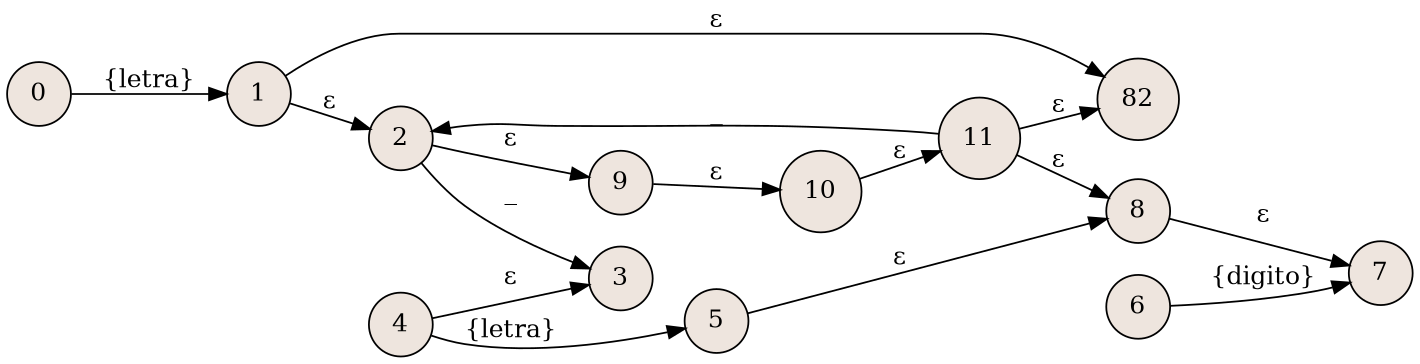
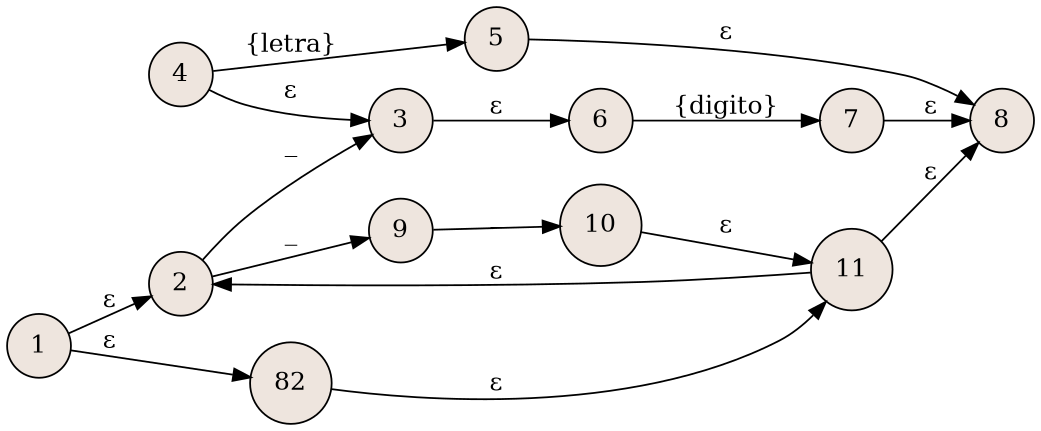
(39, 94) -> none
(717, 113) -> (497, 272)
none -> (492, 121)
(1050, 121) -> (580, 394)
(511, 139) -> (291, 233)
(717, 173) -> (497, 215)
(1250, 240) -> (918, 121)
